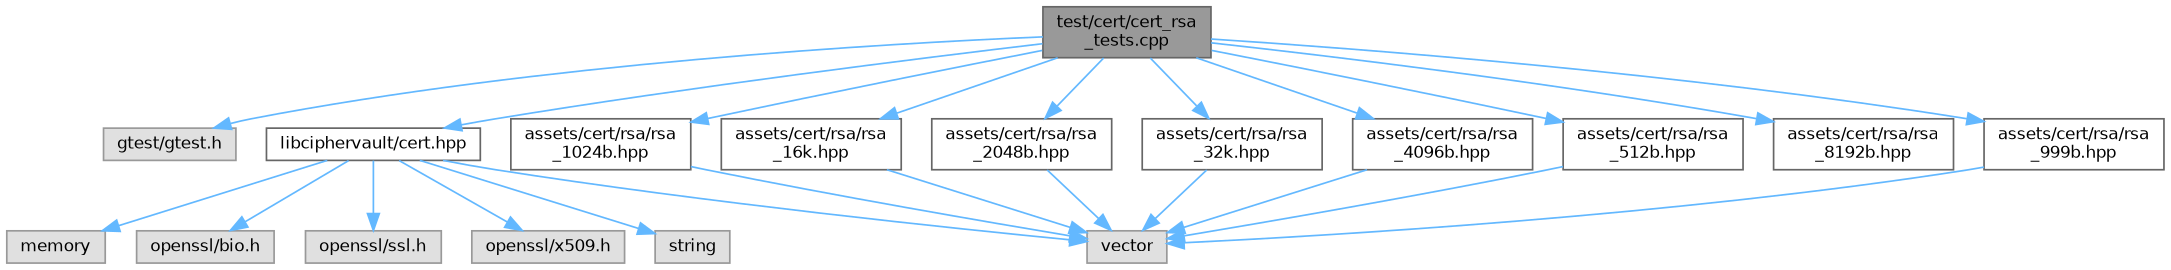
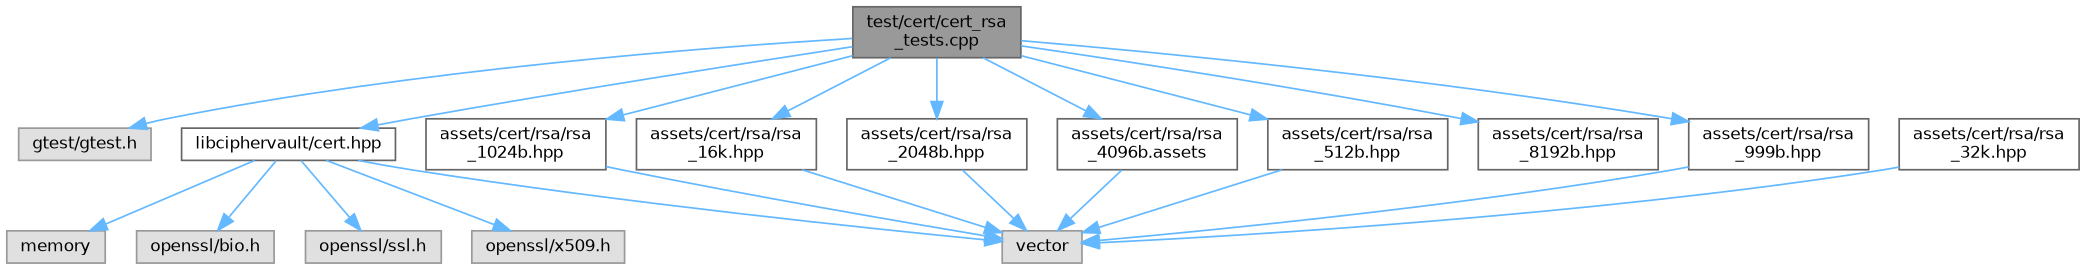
(1173, 82) -> none
(1443, 144) -> (1147, 144)
(692, 247) -> none
